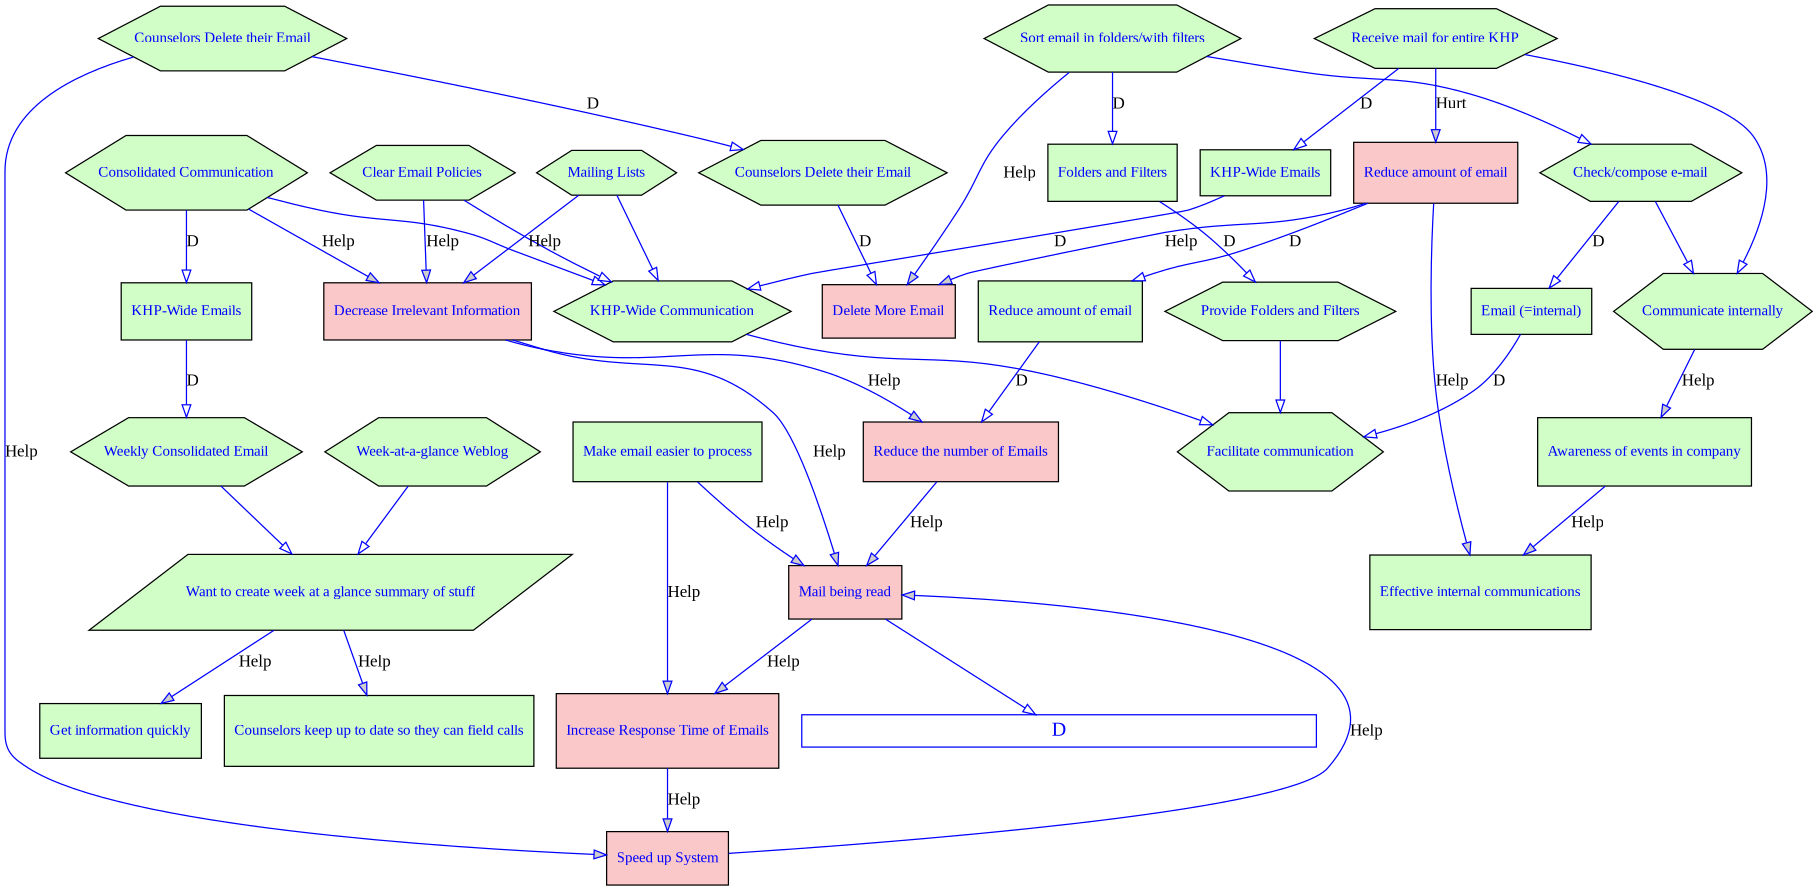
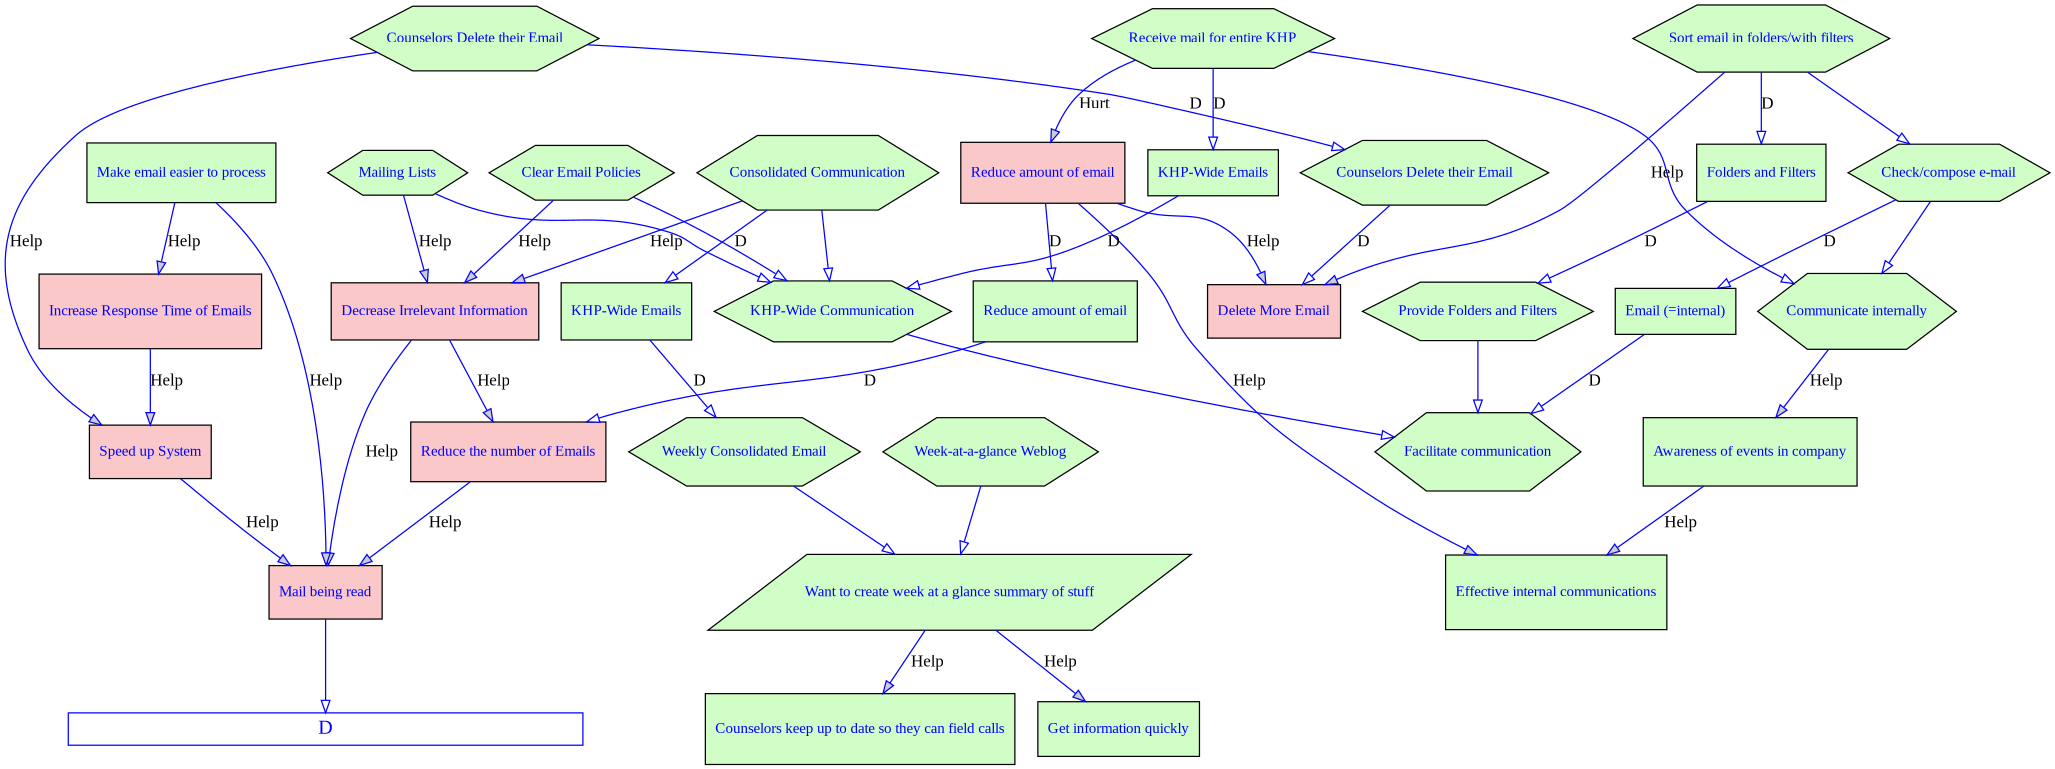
(768, 652) -> none
